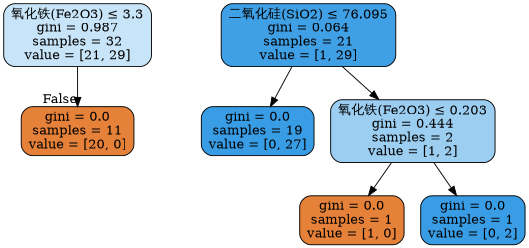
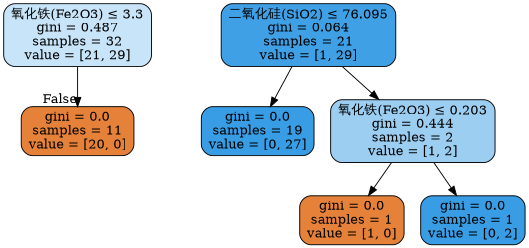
(78, 28) -> (78, 28)
